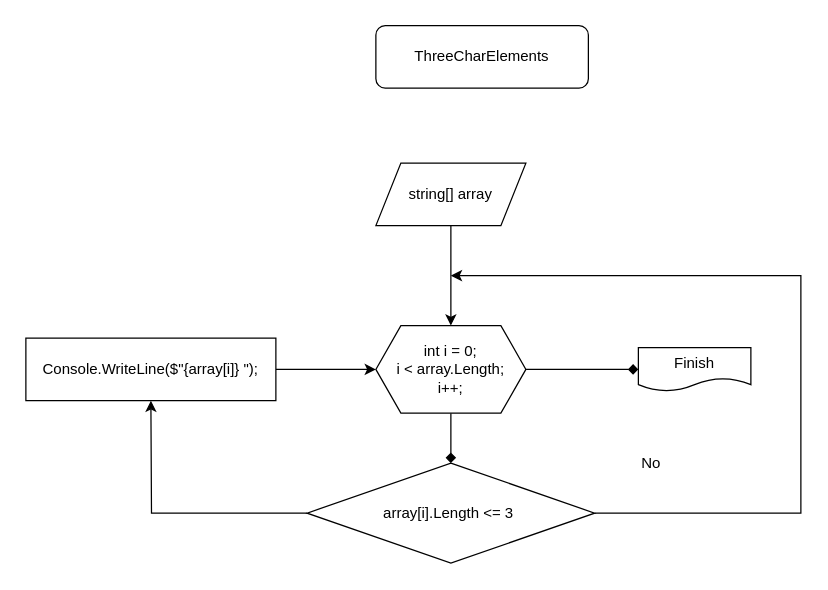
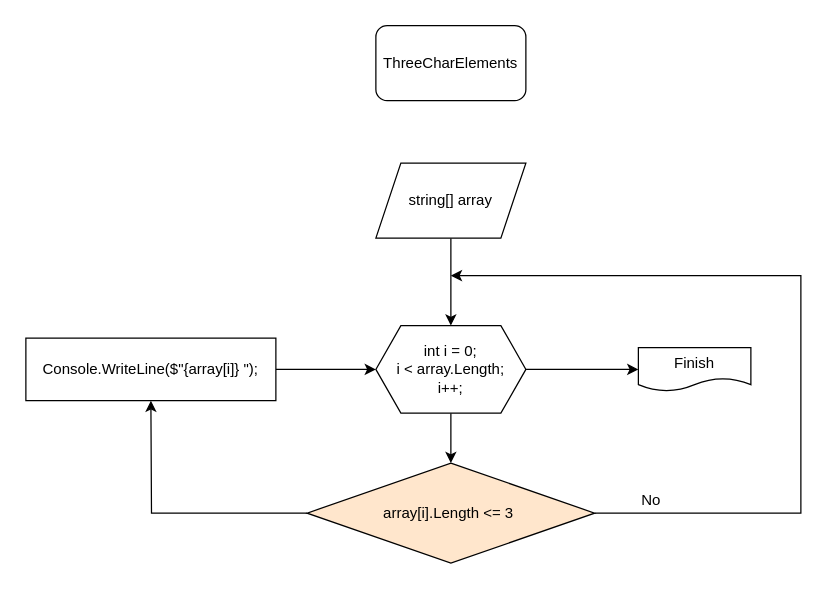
(482, 57) -> (451, 63)
(451, 194) -> (451, 201)
(627, 369) -> (628, 369)
(451, 452) -> (451, 453)
(651, 463) -> (651, 501)
(451, 513) -> (451, 513)
